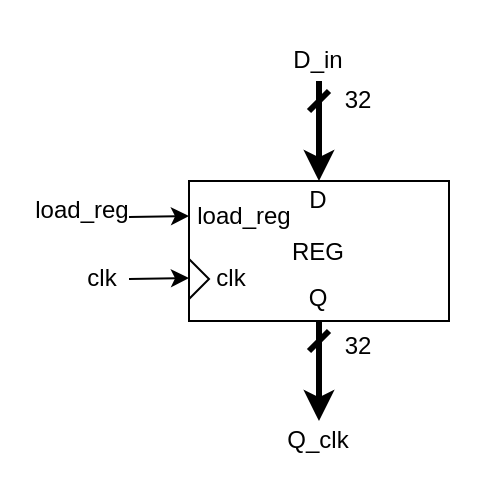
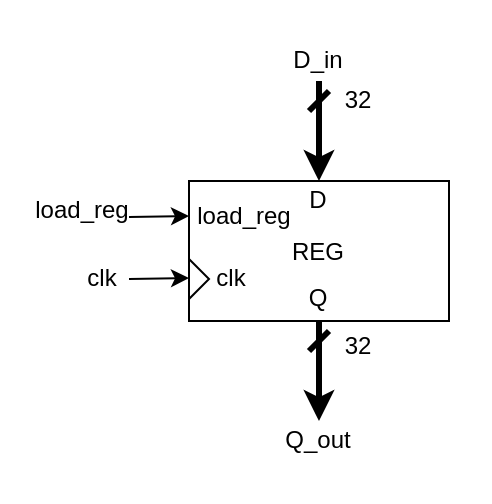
(319, 441) -> (319, 441)
